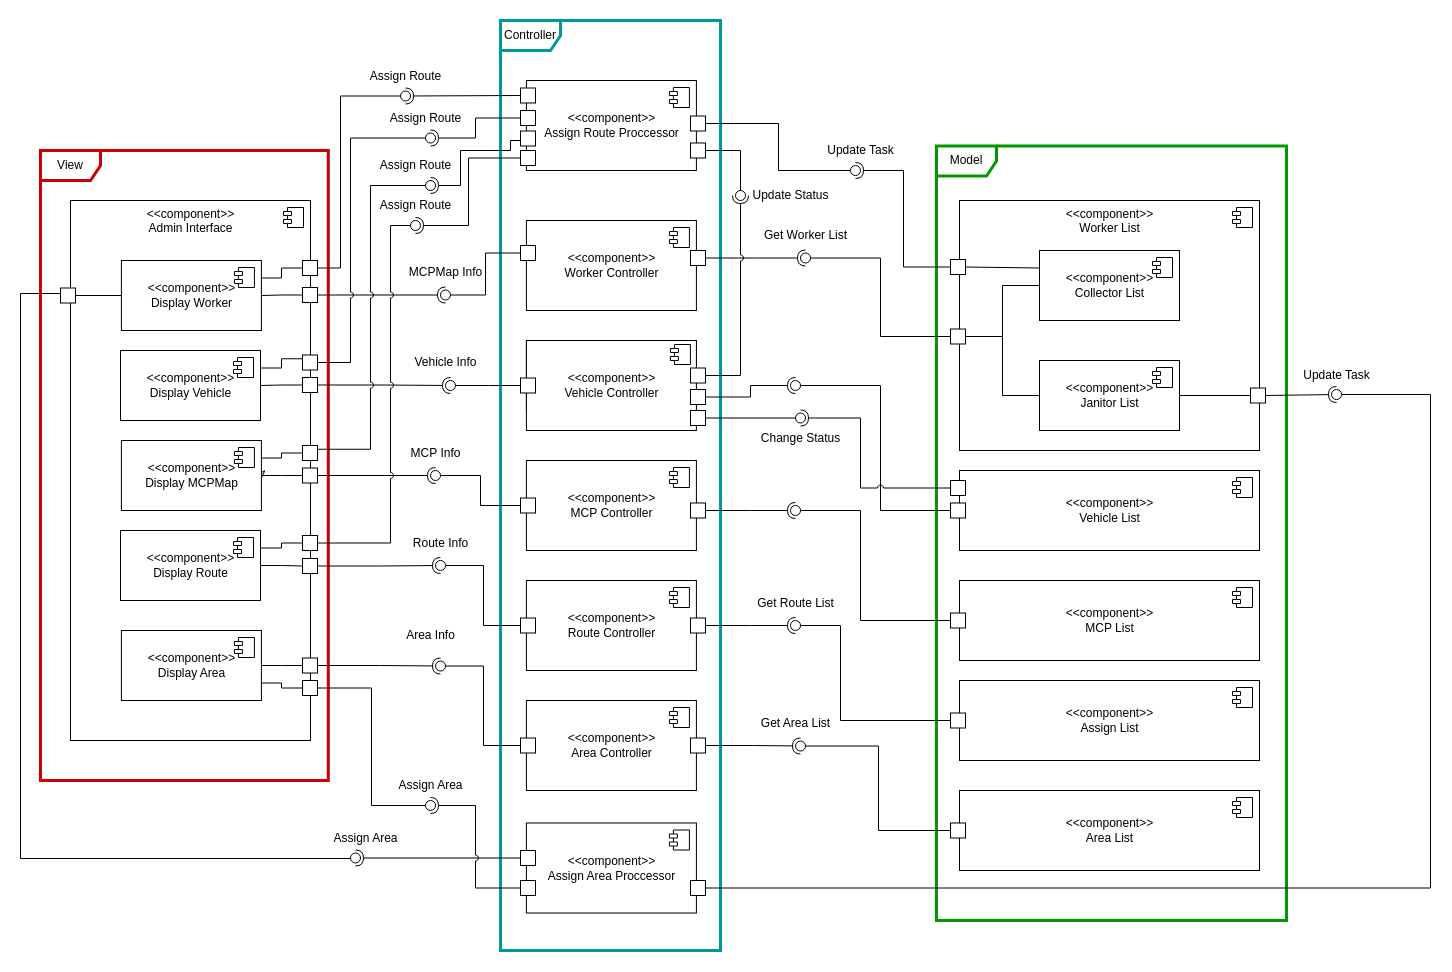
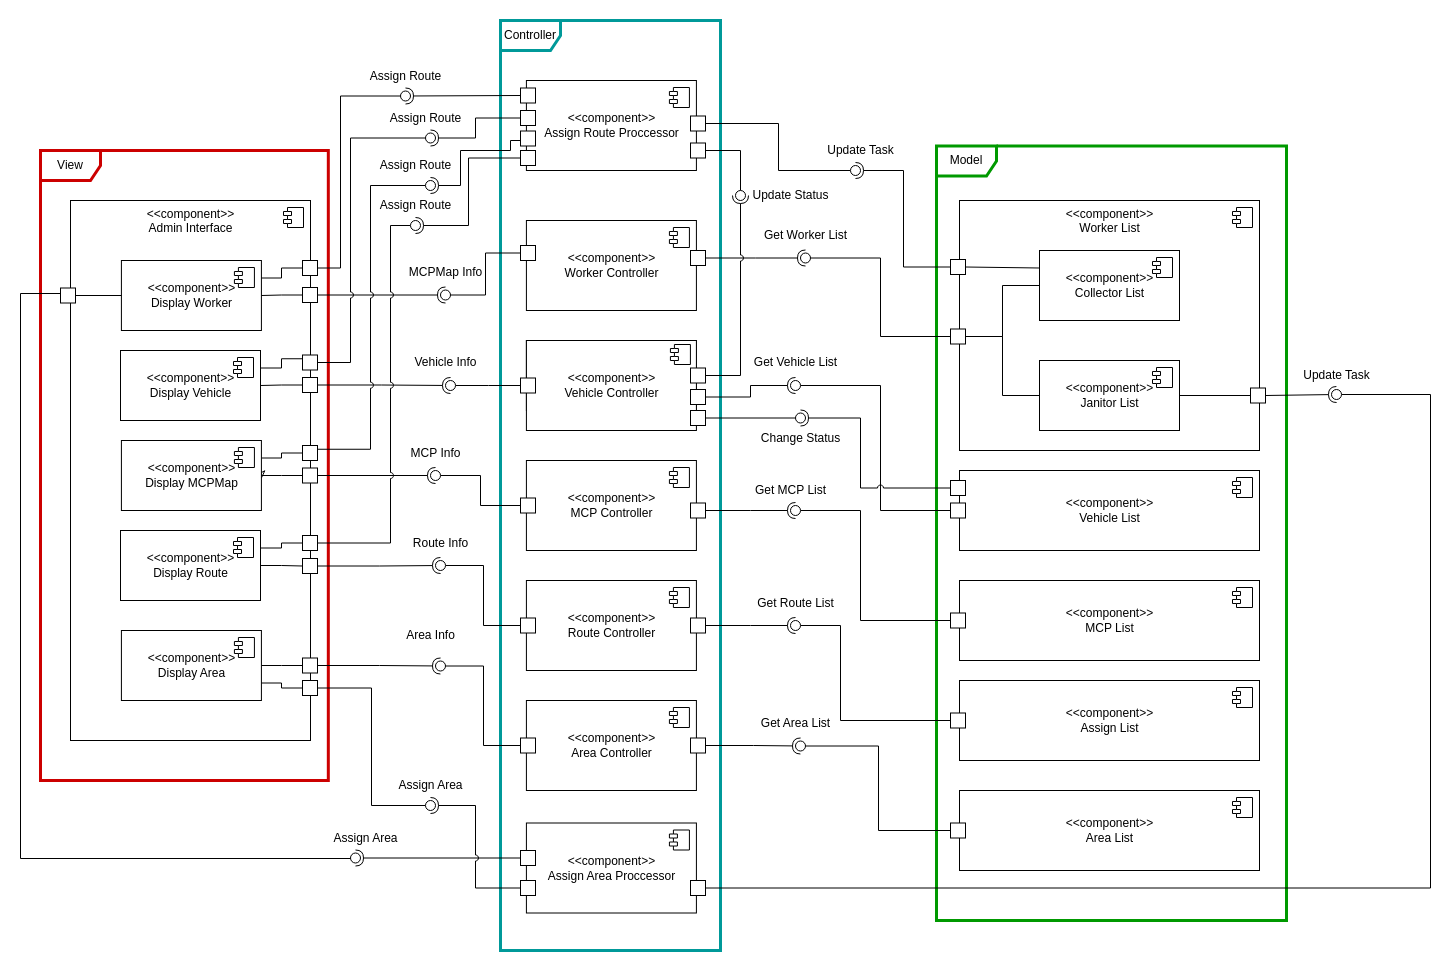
none -> (796, 363)
none -> (791, 491)
